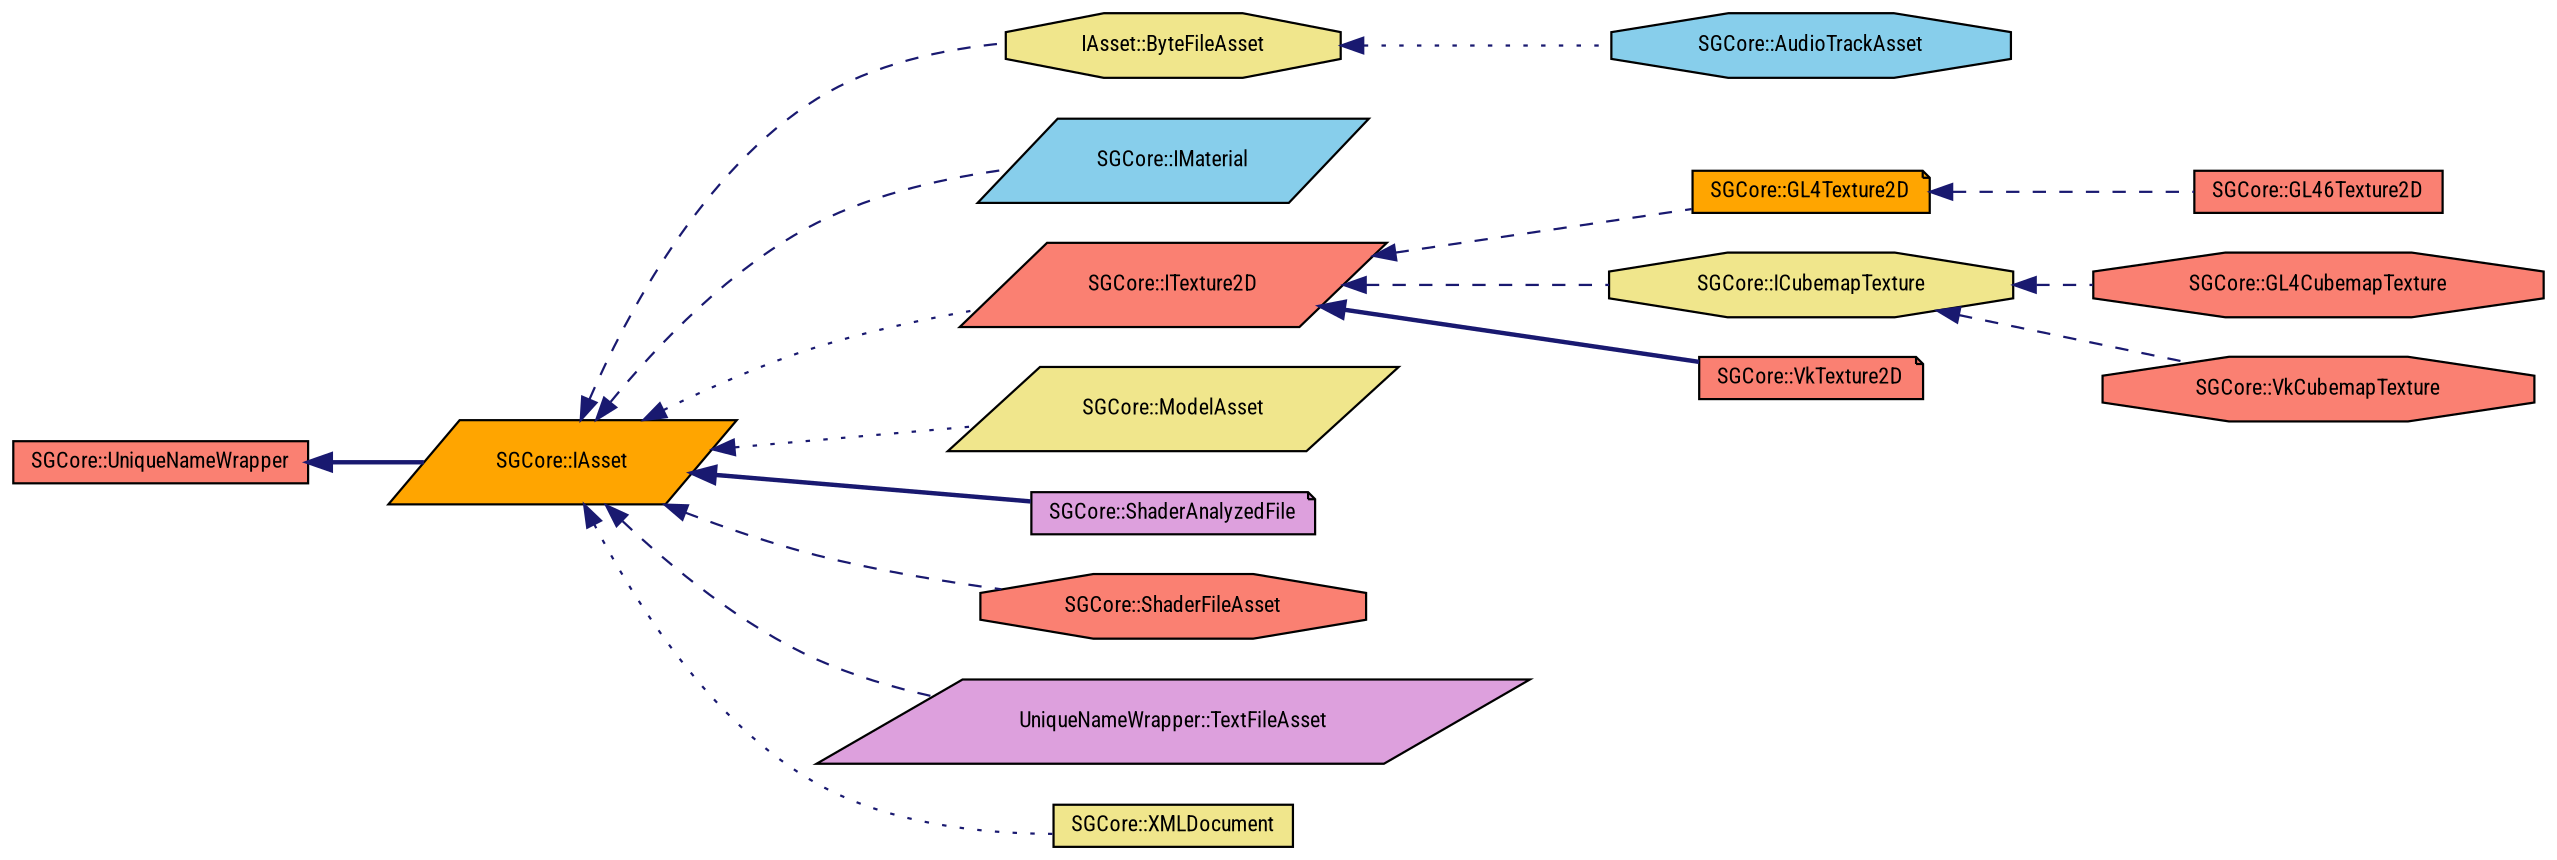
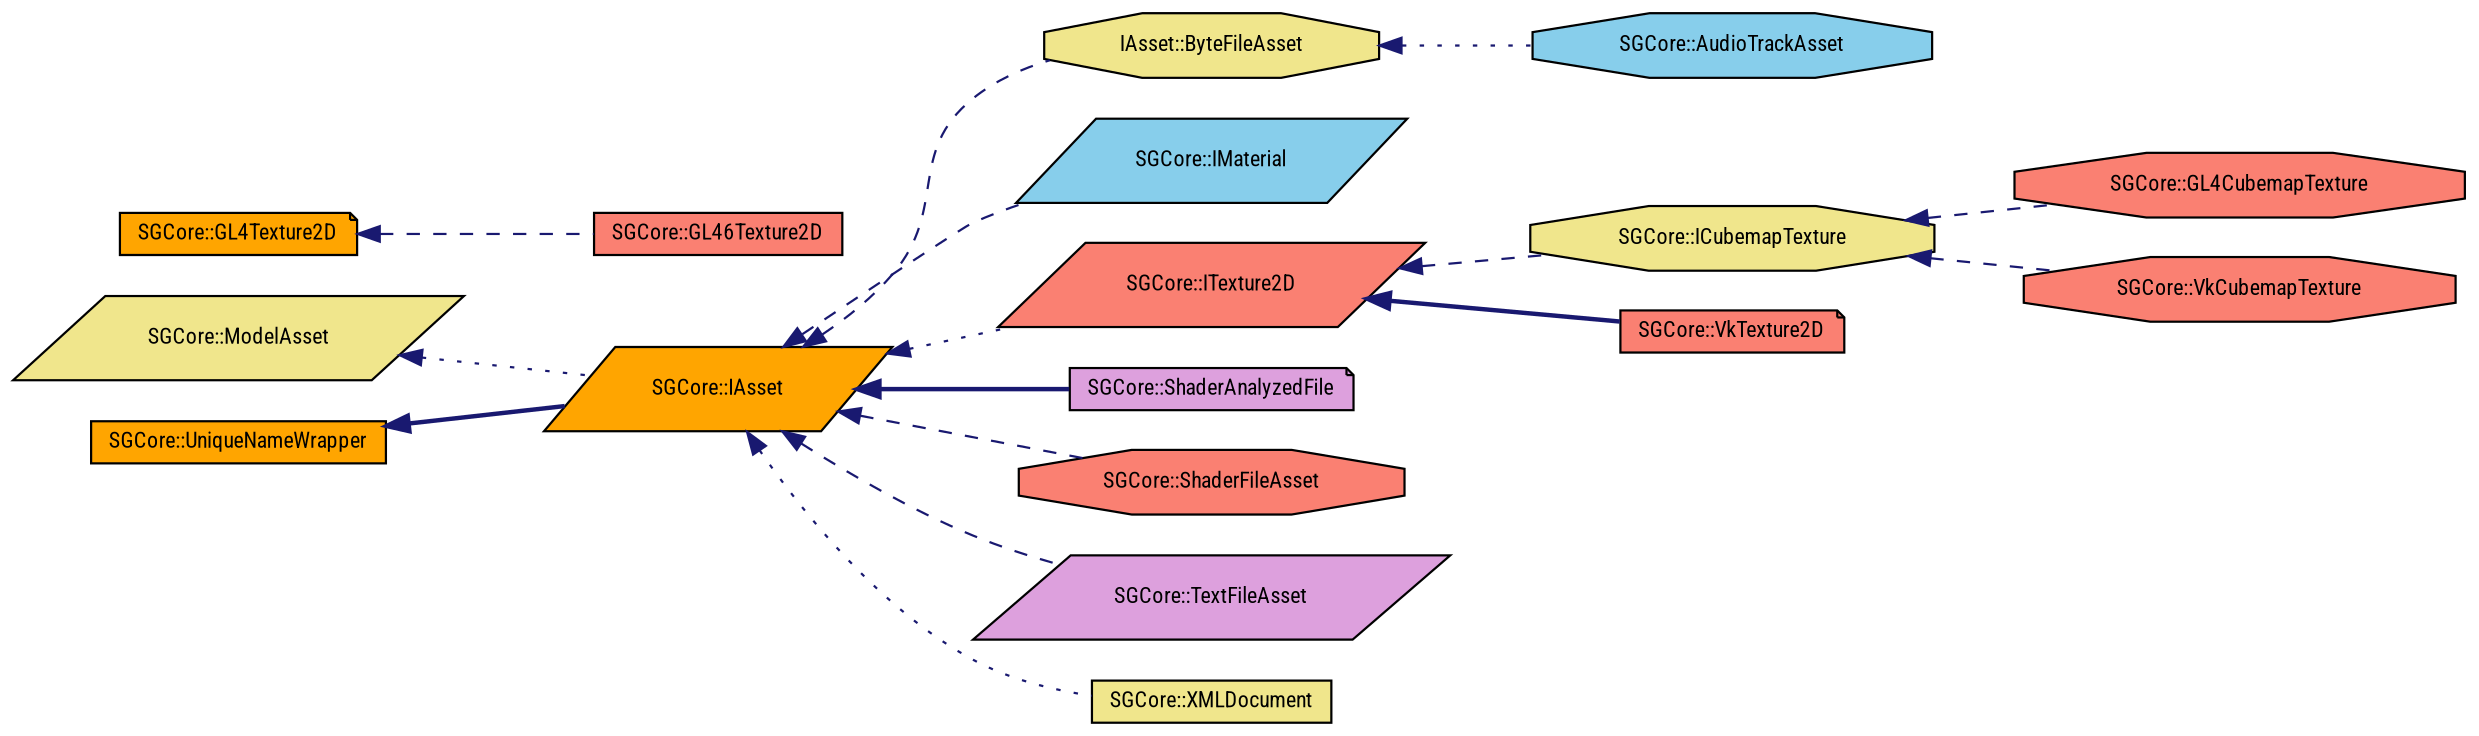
(1544, 231) -> none
(855, 437) -> (506, 367)
(161, 462) -> (239, 442)
(1173, 722) -> (1212, 597)
